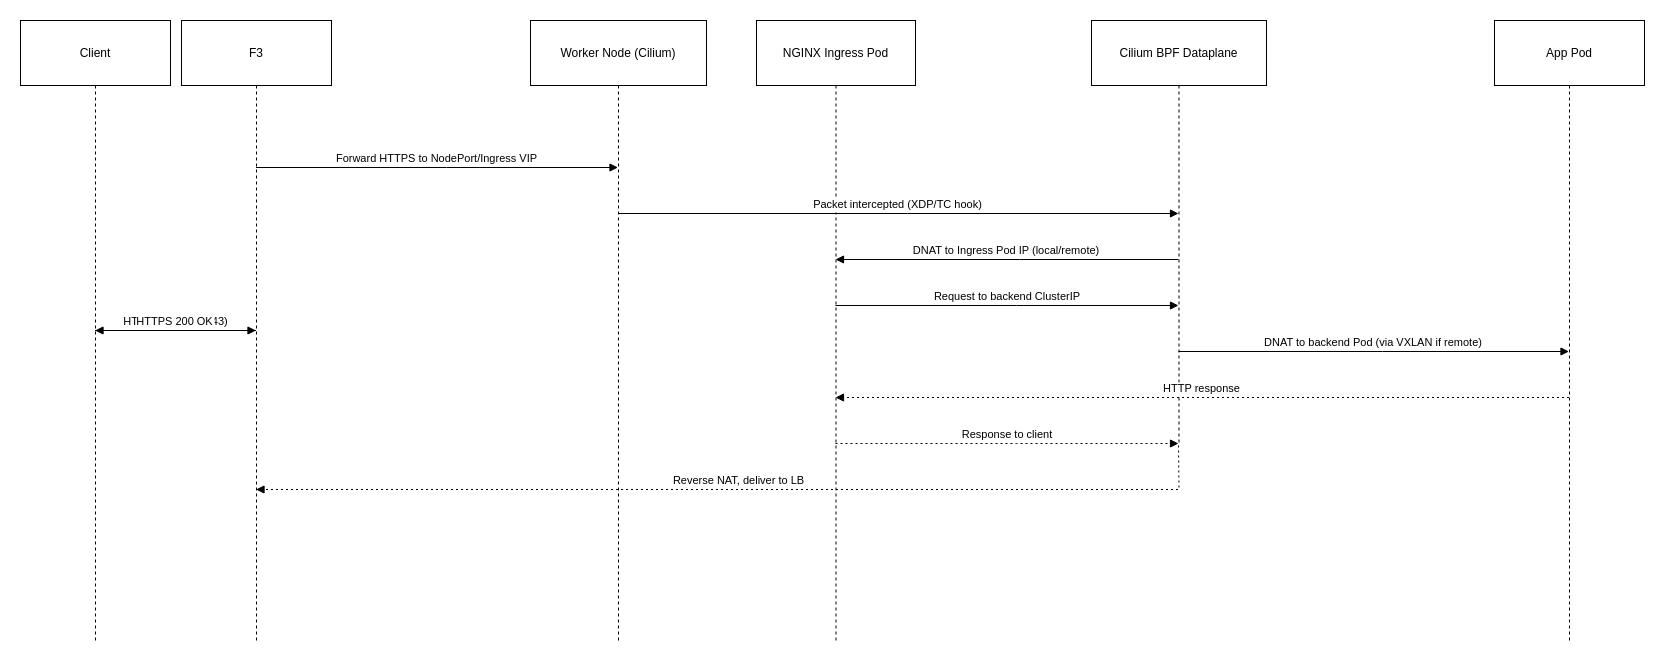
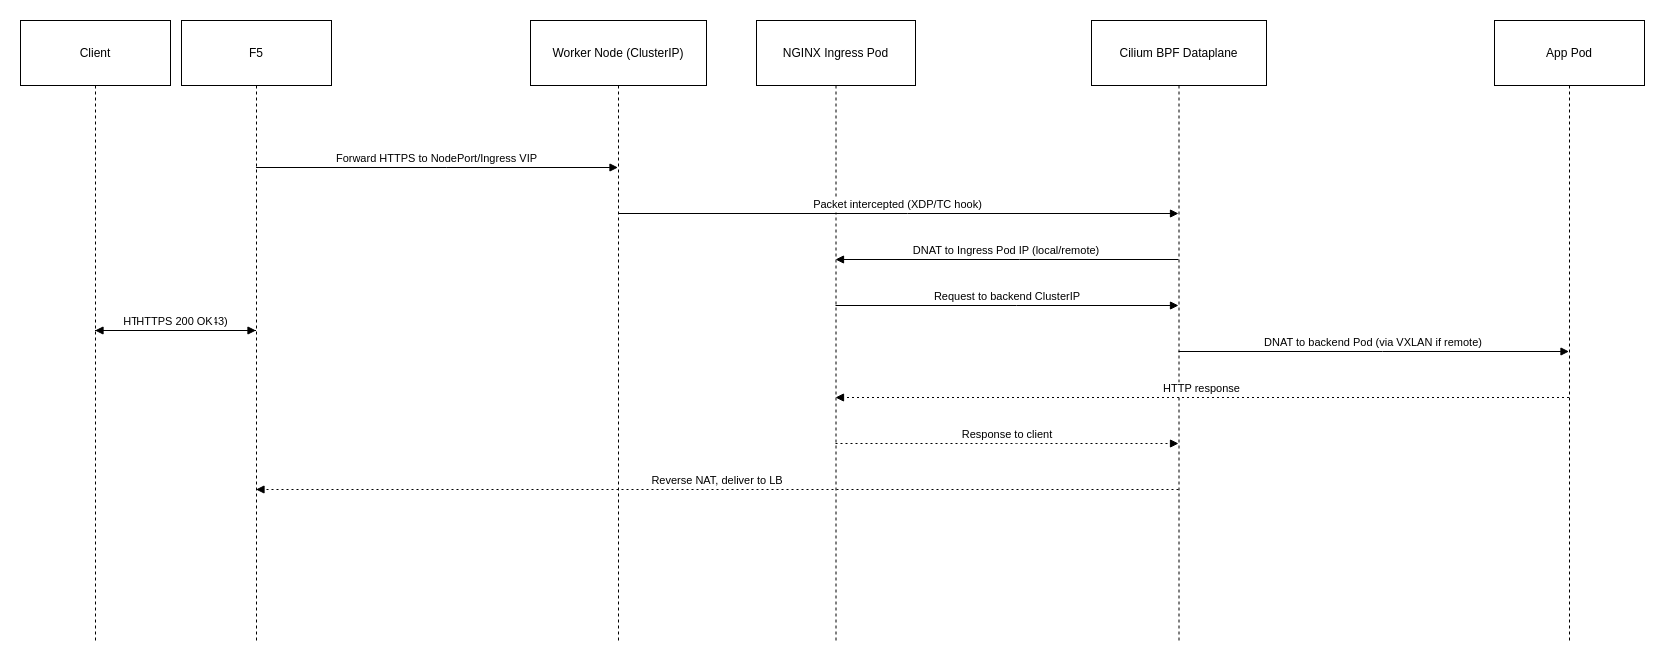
(257, 54) -> (257, 54)
(619, 54) -> (619, 54)
(1179, 233) -> (1179, 331)
